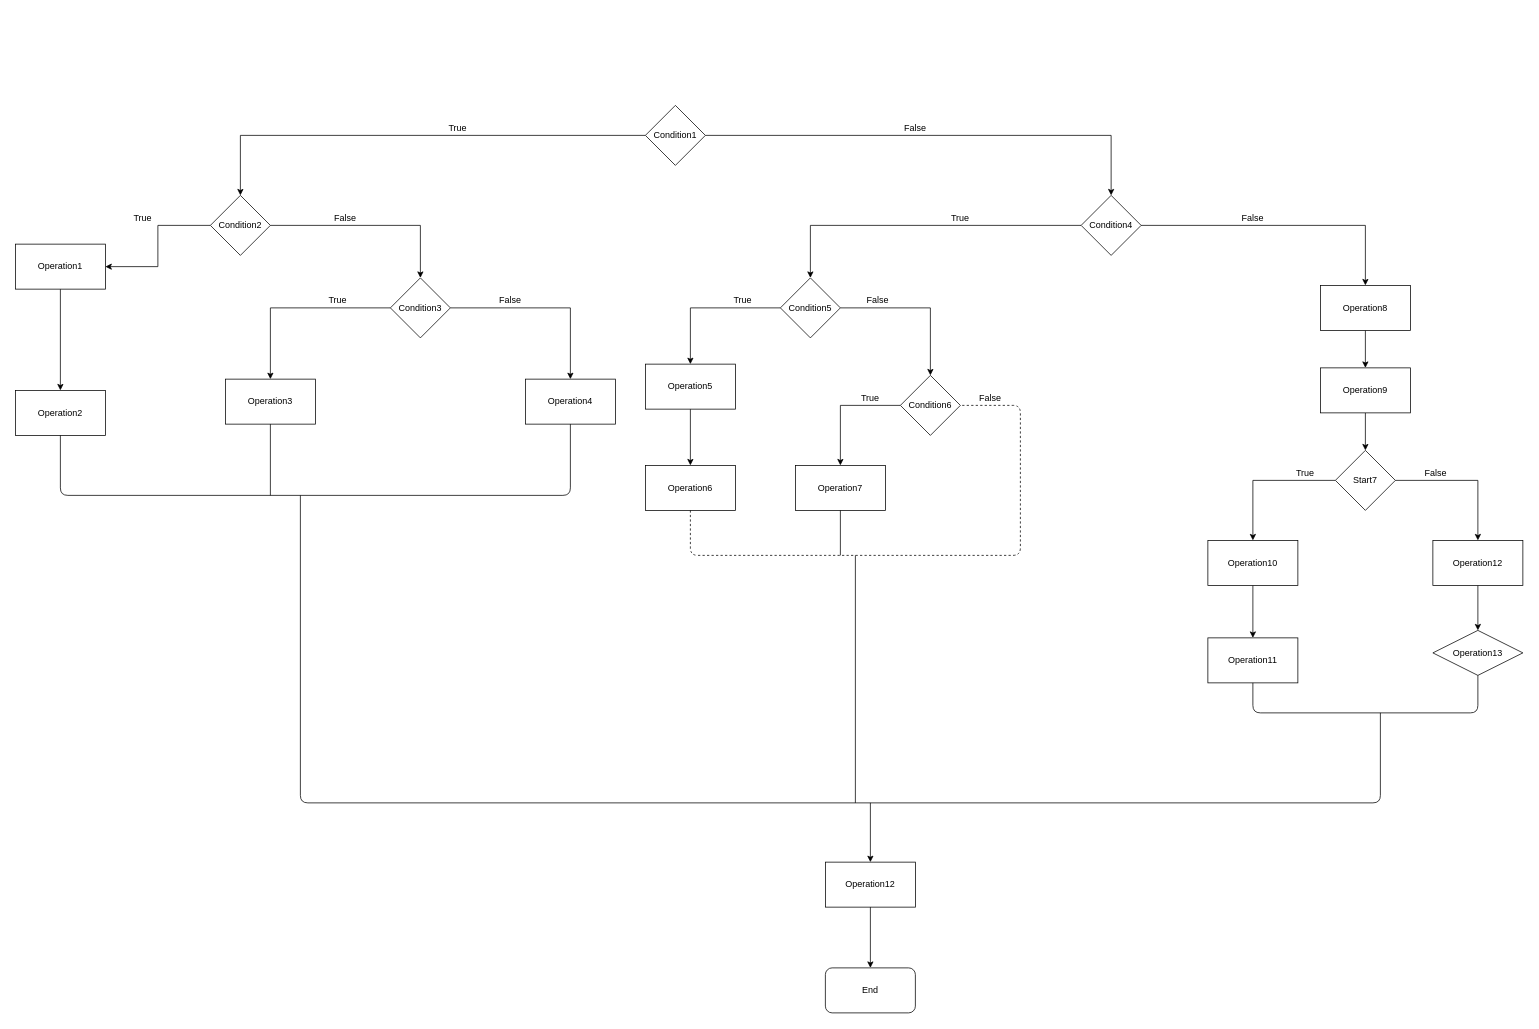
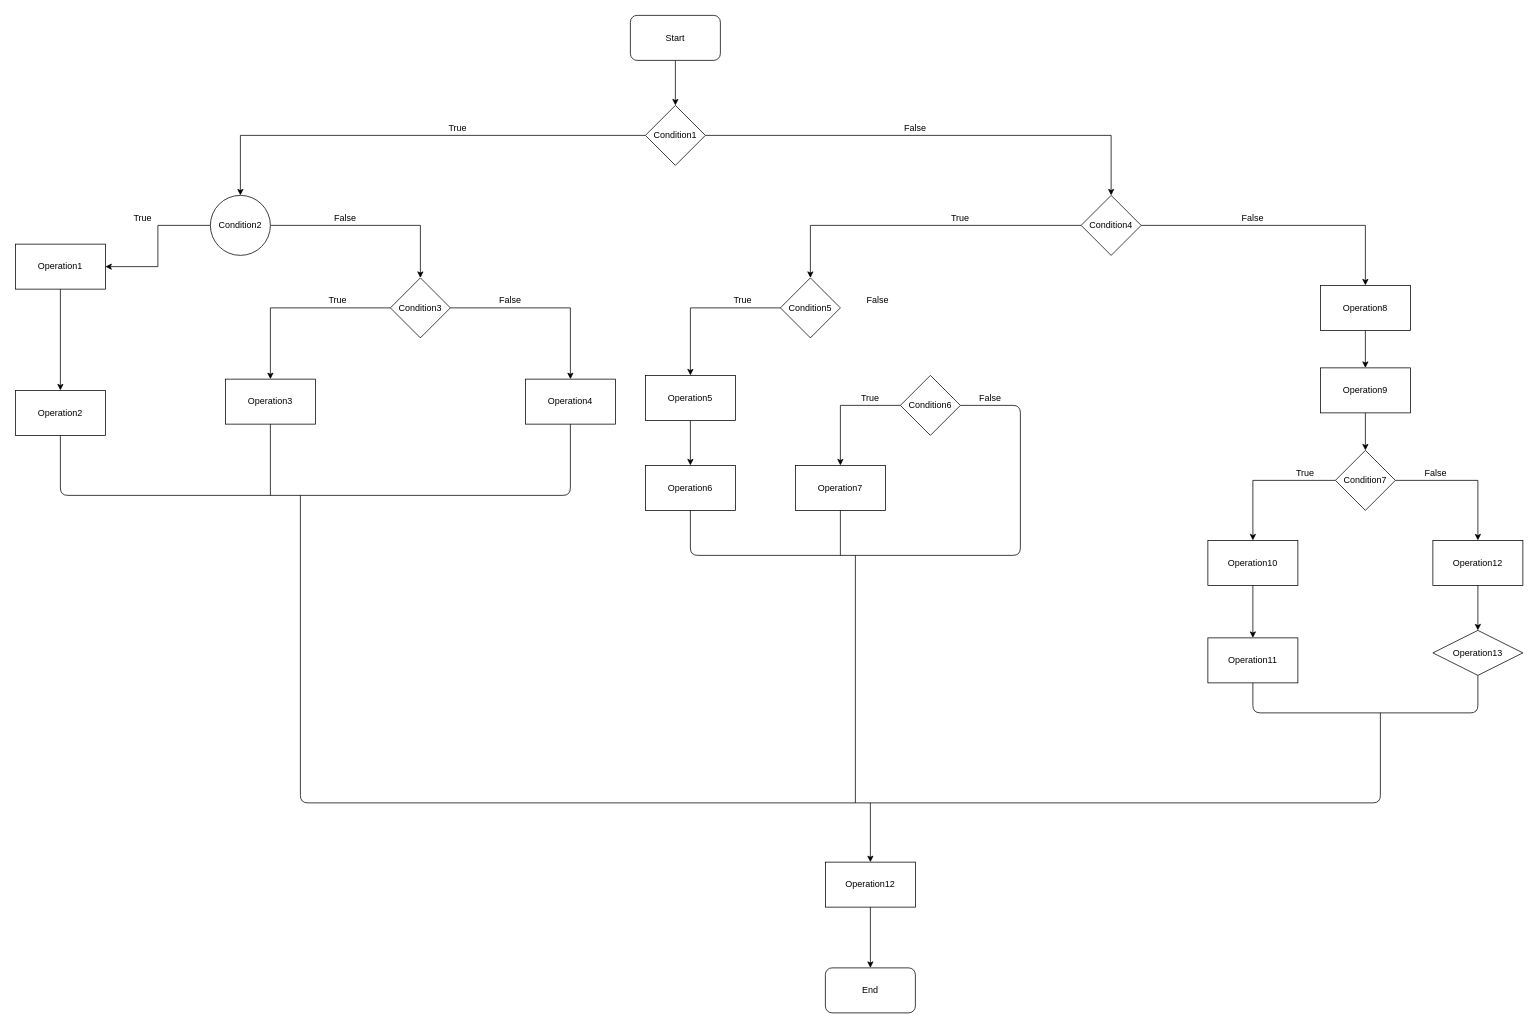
none -> (675, 38)
none -> (675, 80)
(240, 225) -> (240, 225)
(930, 338) -> none
(690, 387) -> (690, 398)
(1365, 480) -> (1365, 480)
(936, 555) -> (936, 555)
